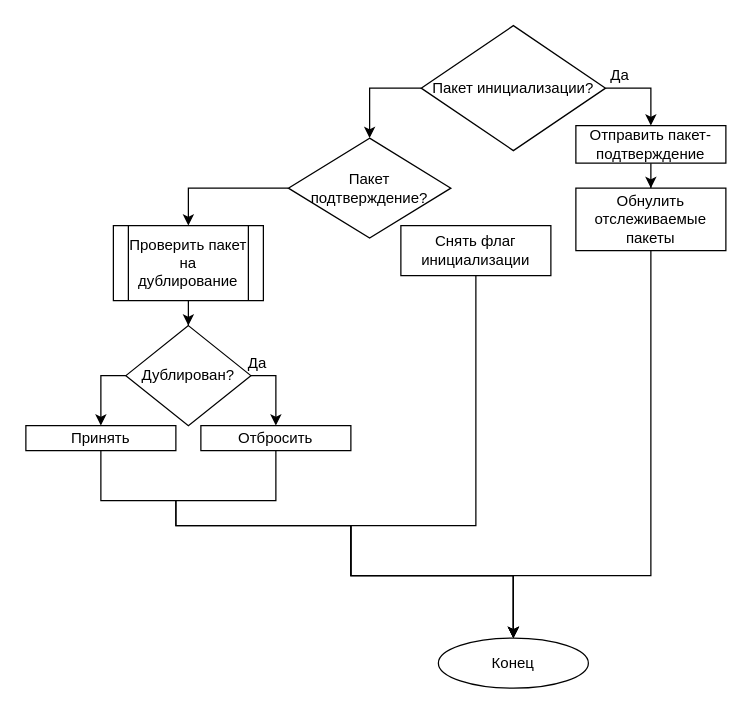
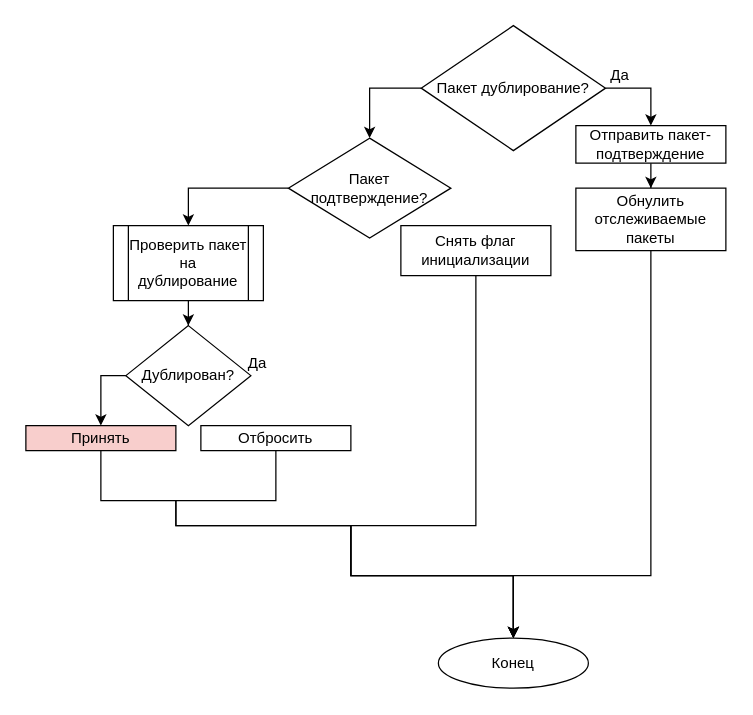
(513, 88) -> (513, 88)
(276, 384) -> none
(101, 438) -> (101, 438)
